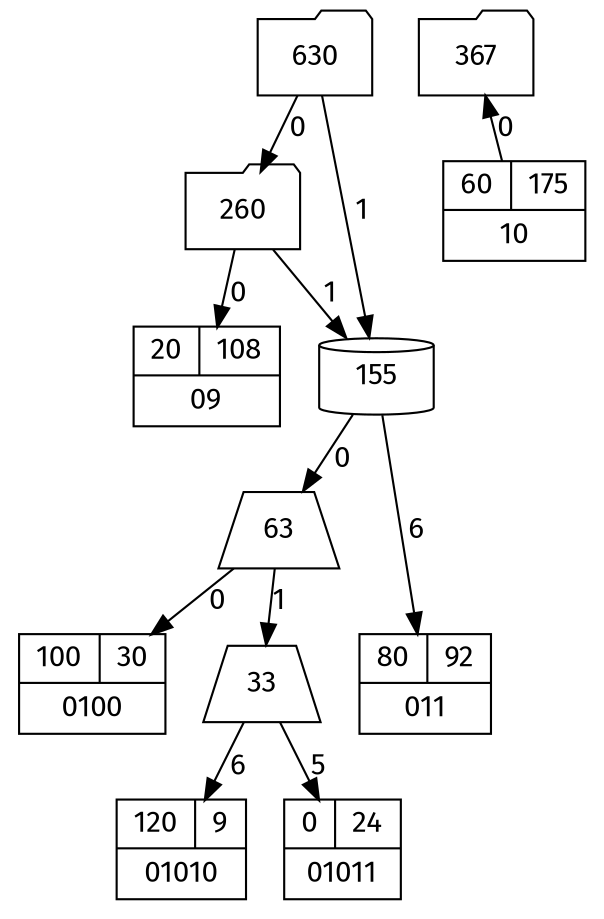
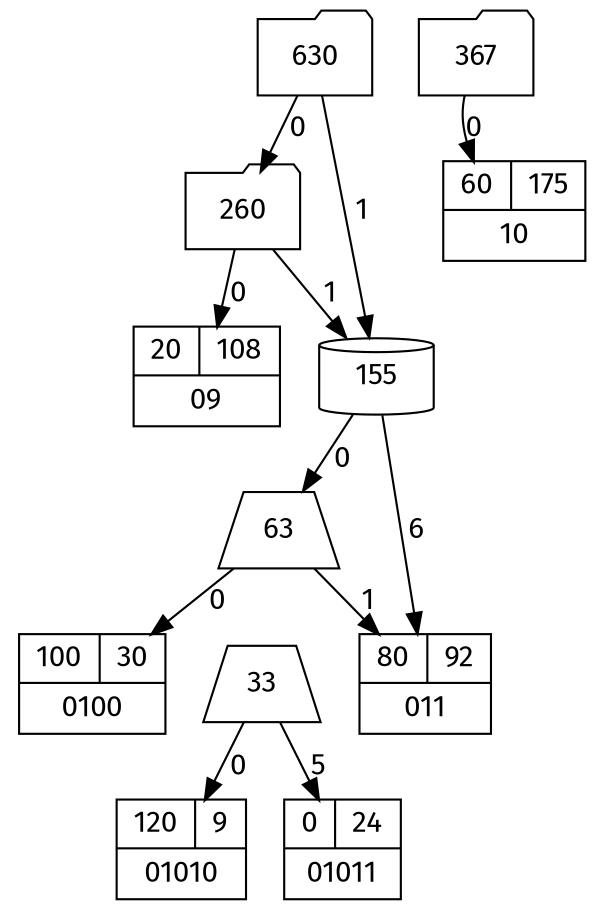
(496, 139) -> (463, 119)
(272, 596) -> (339, 594)
(239, 767) -> (239, 767)
